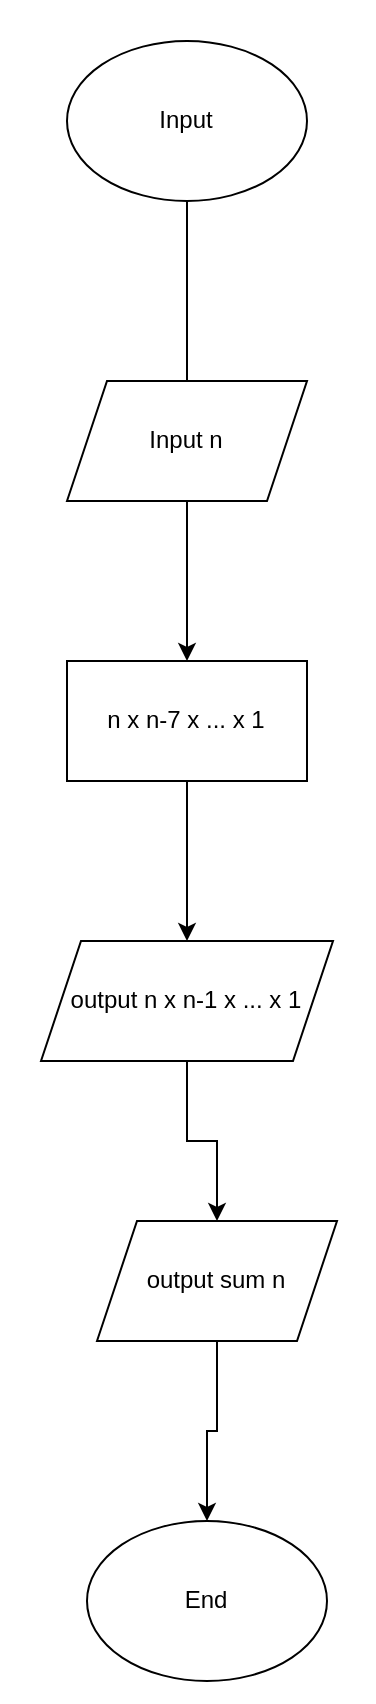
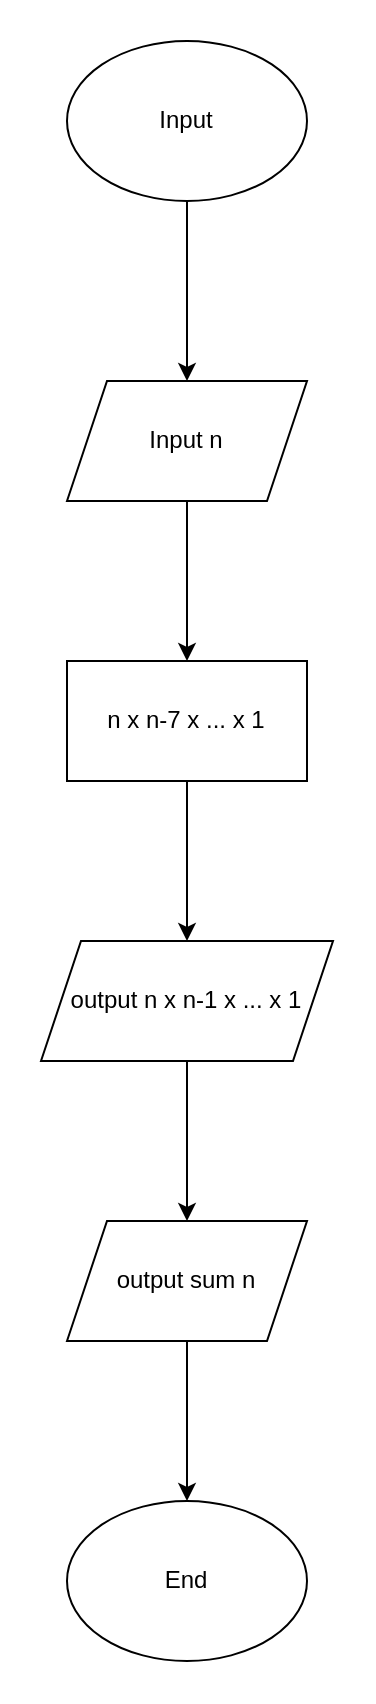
(187, 371) -> (187, 366)
(217, 1281) -> (187, 1281)
(207, 1601) -> (187, 1581)
